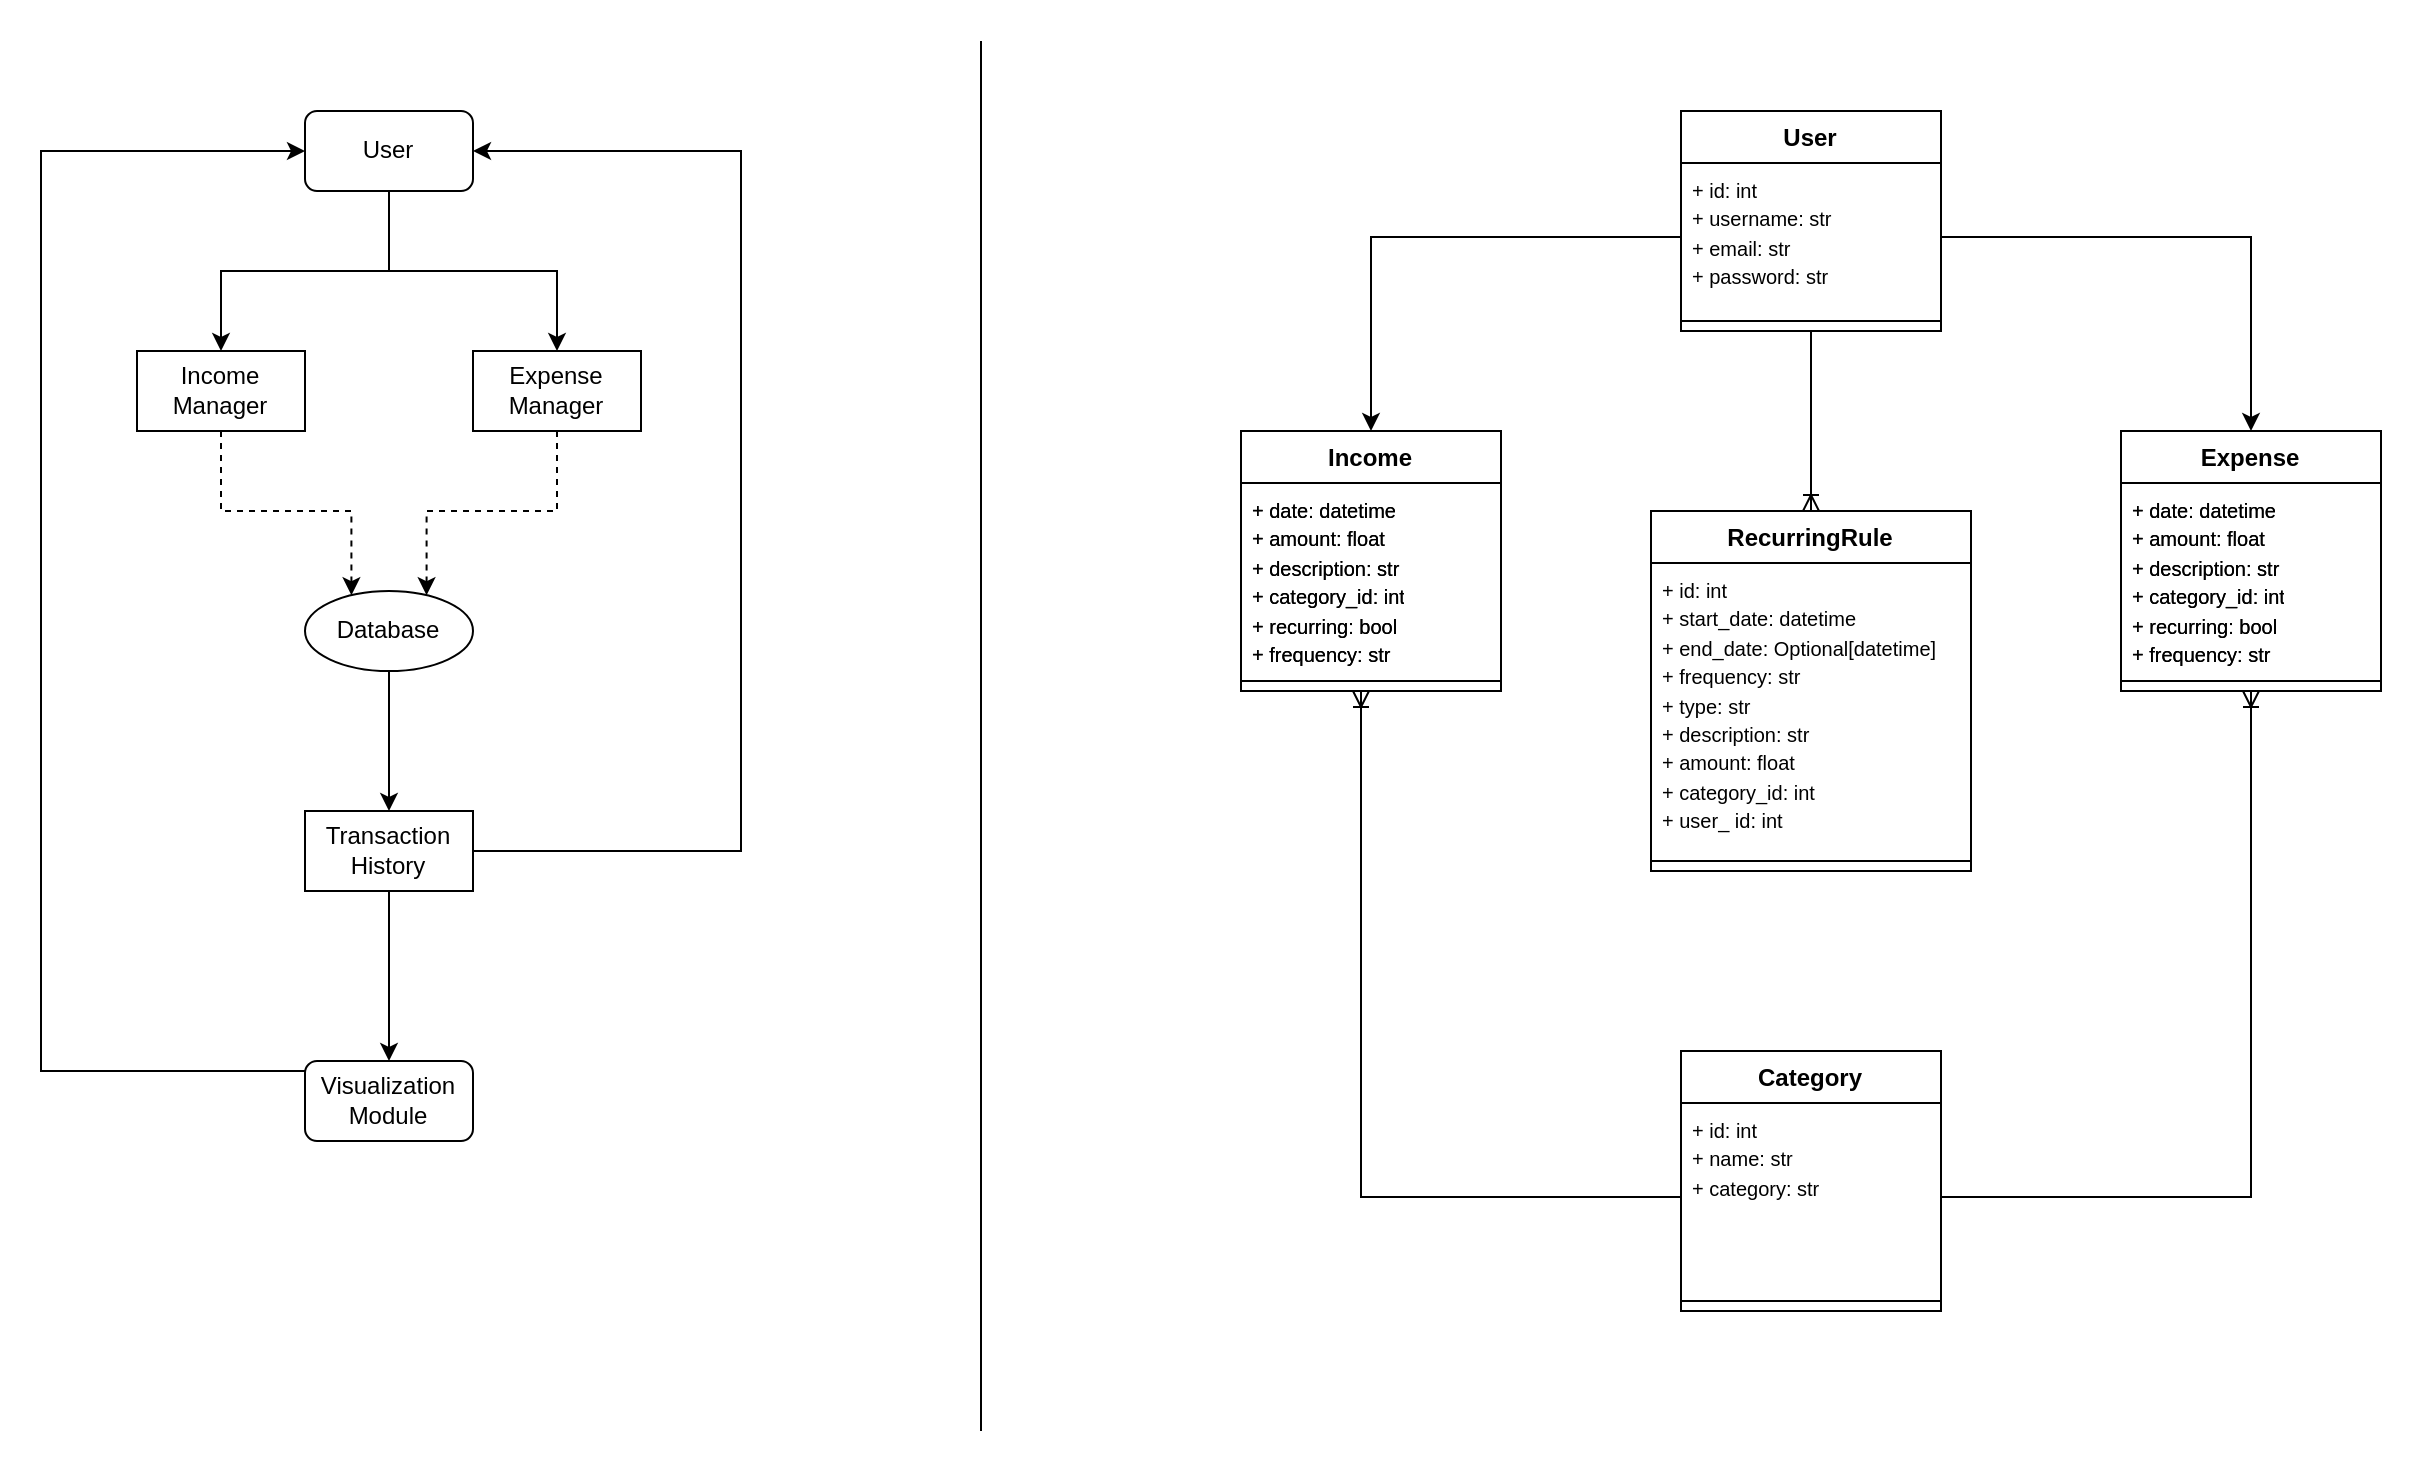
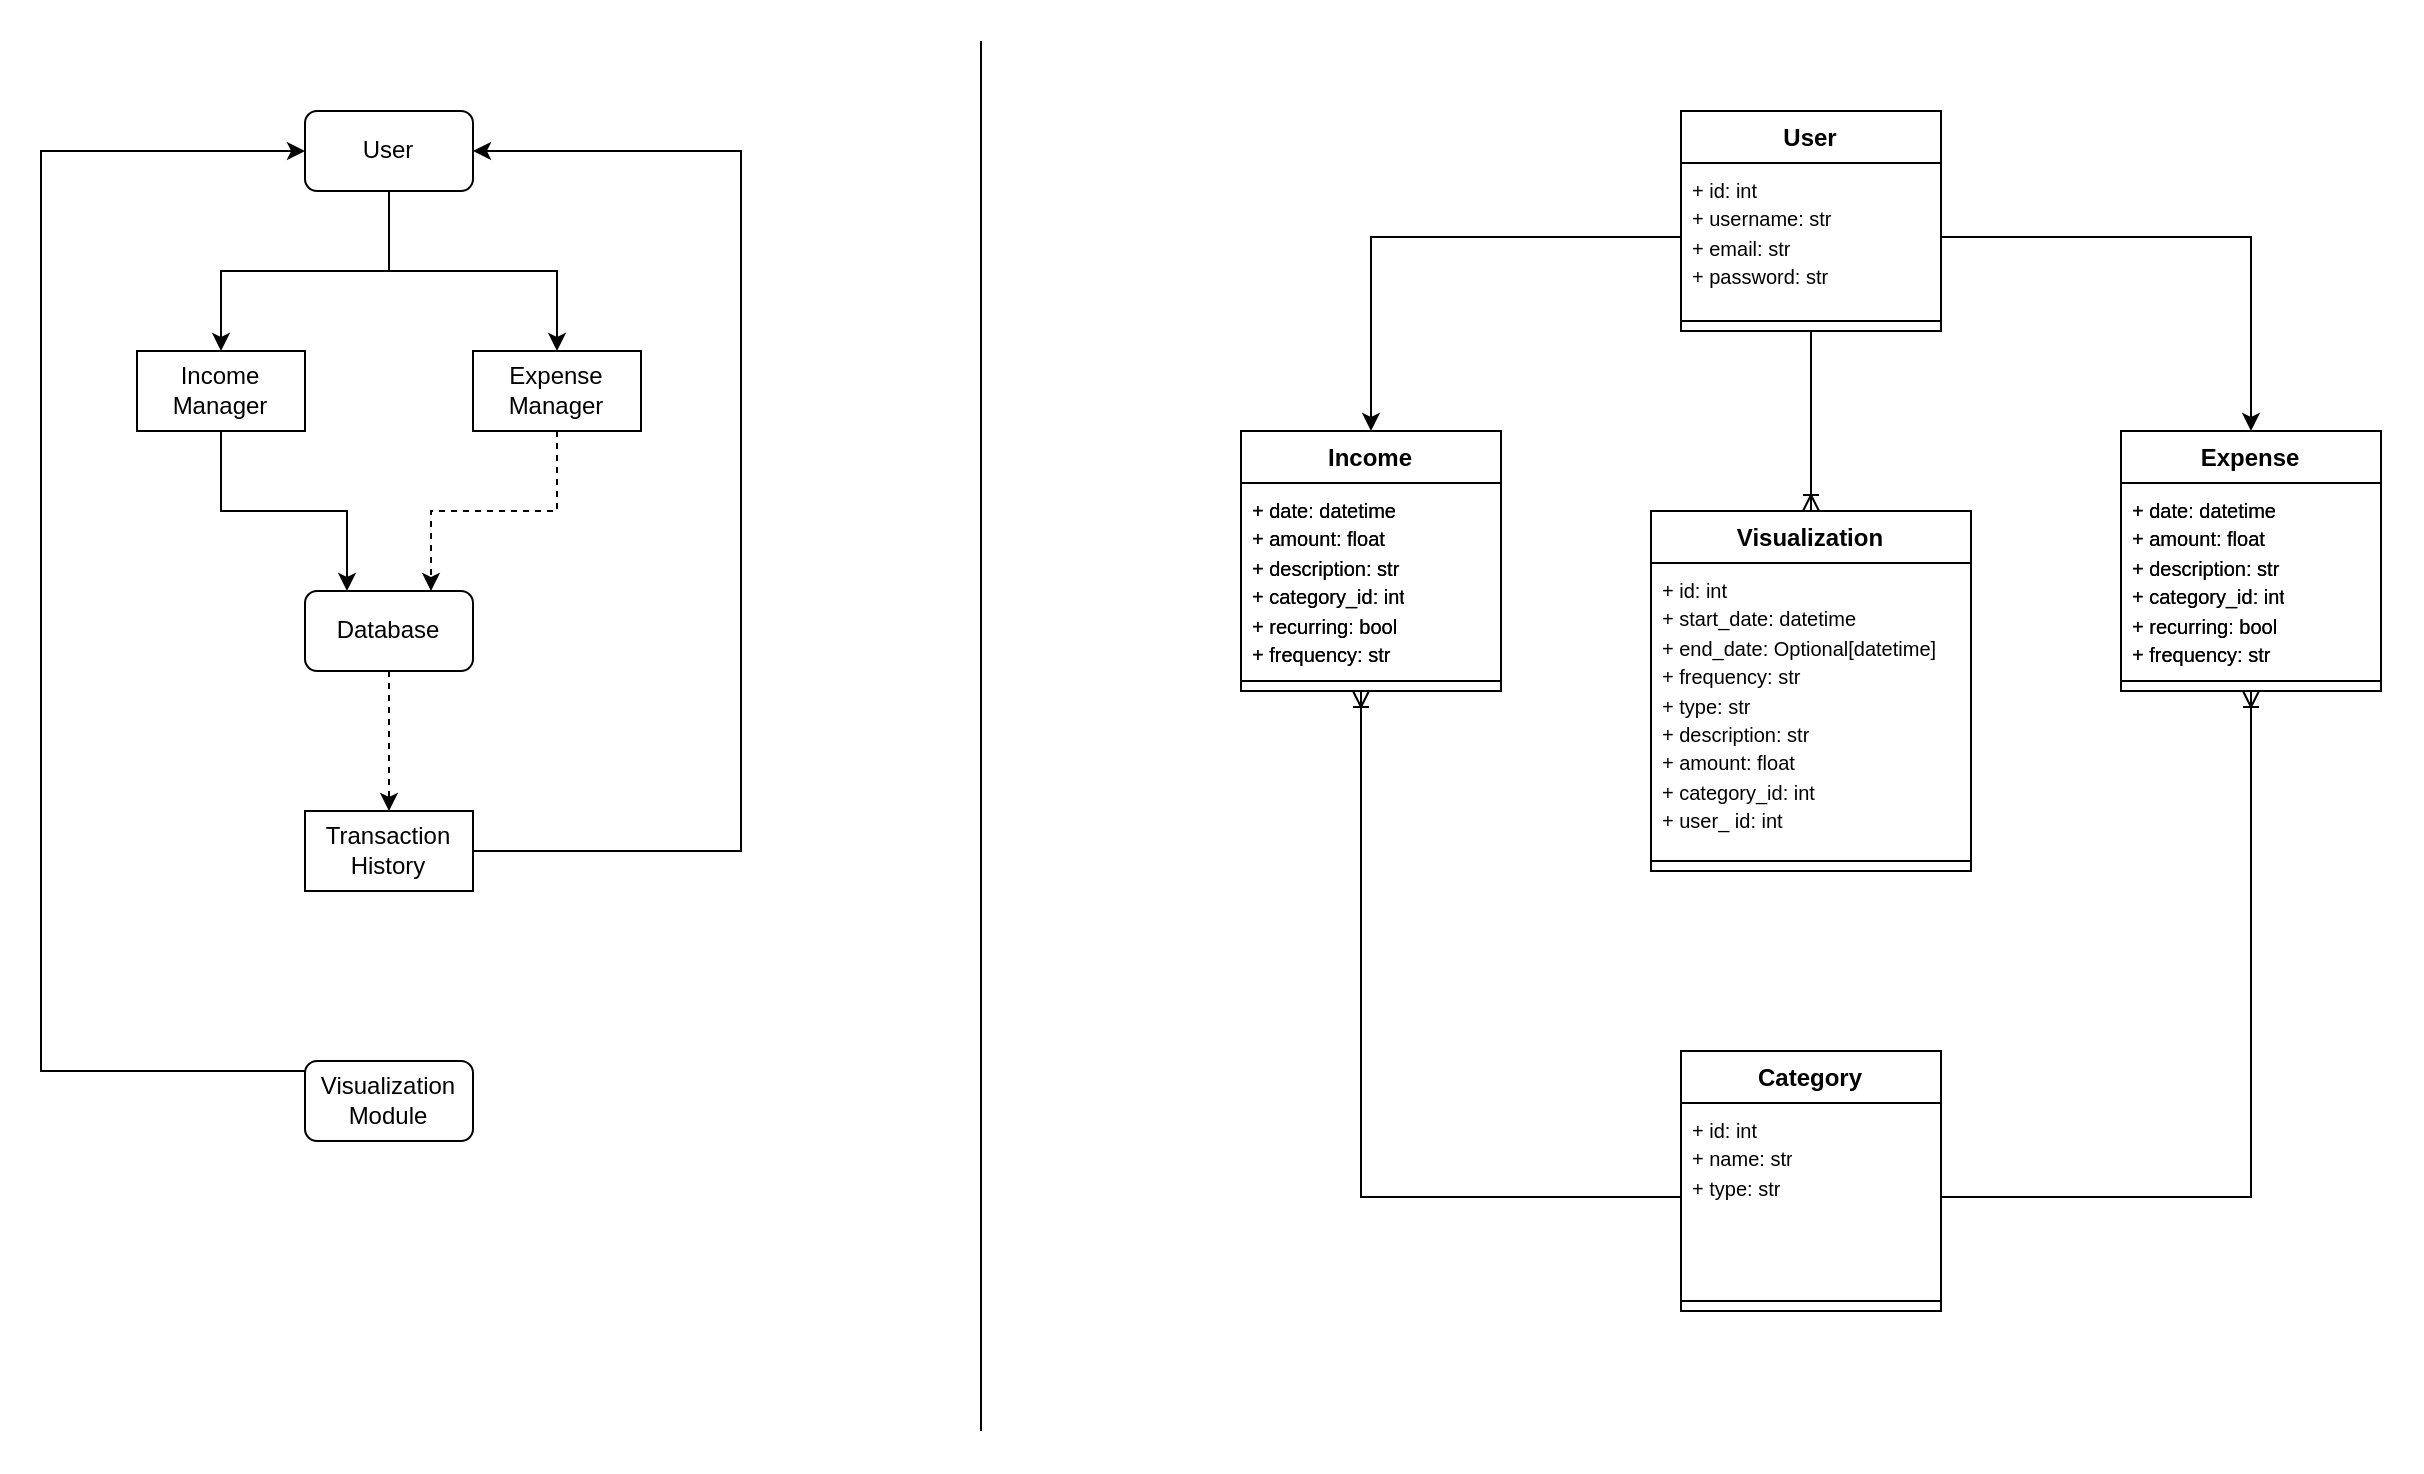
(283, 511) -> (279, 511)
(1811, 539) -> (1811, 539)
(389, 631) -> (389, 631)
(389, 732) -> (389, 732)
(389, 969) -> none
(1784, 1160) -> (1758, 1160)
